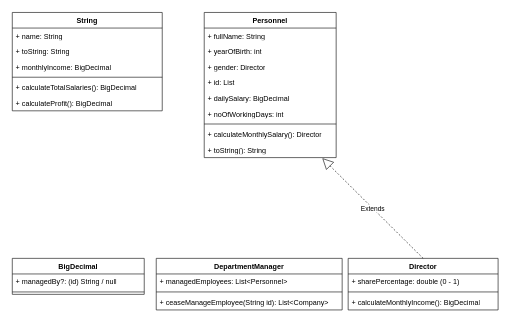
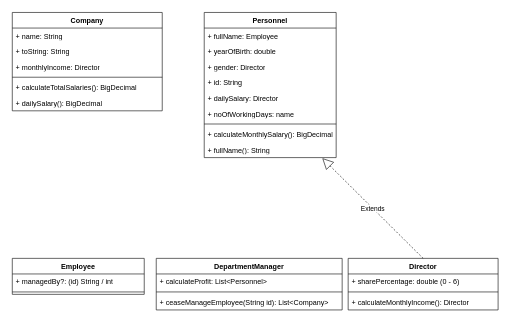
(87, 21) -> (87, 21)
(239, 36) -> (243, 36)
(240, 52) -> (246, 52)
(64, 68) -> (62, 68)
(223, 83) -> (227, 83)
(250, 99) -> (248, 99)
(70, 104) -> (62, 104)
(248, 114) -> (251, 114)
(271, 139) -> (271, 139)
(244, 150) -> (243, 150)
(78, 267) -> (78, 267)
(71, 282) -> (70, 282)
(225, 282) -> (221, 282)
(412, 282) -> (412, 282)
(420, 303) -> (418, 303)
